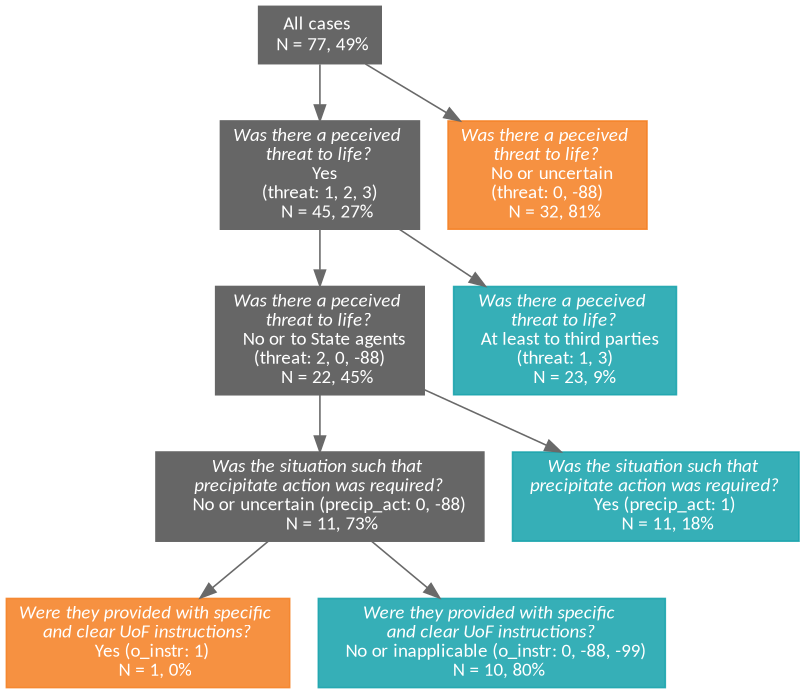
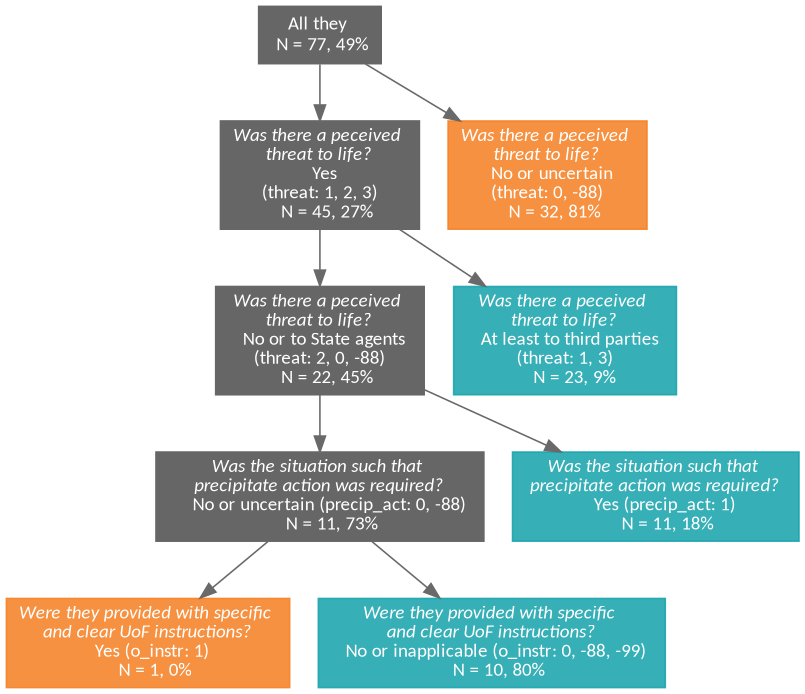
(320, 35) -> (320, 35)
